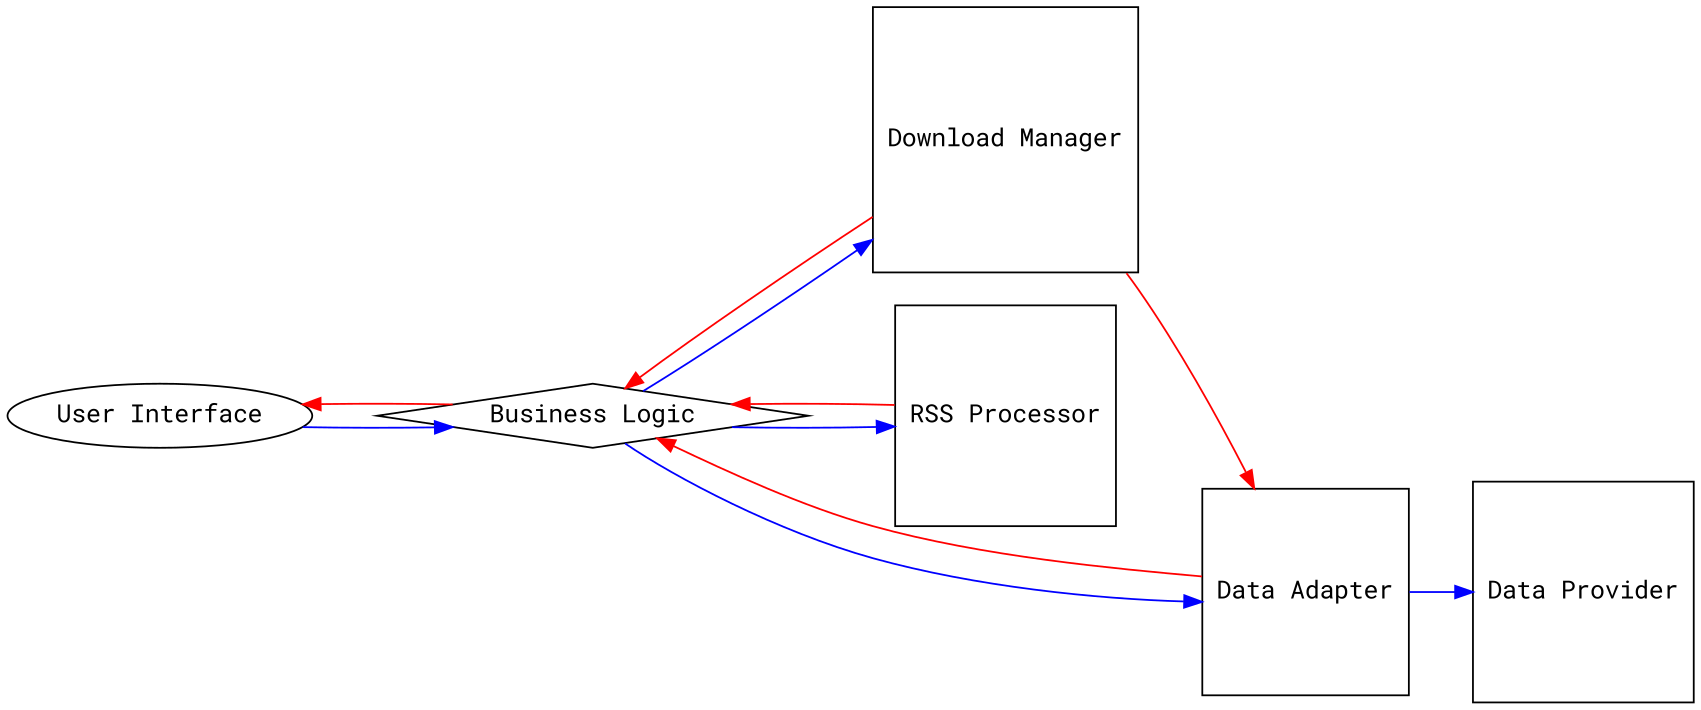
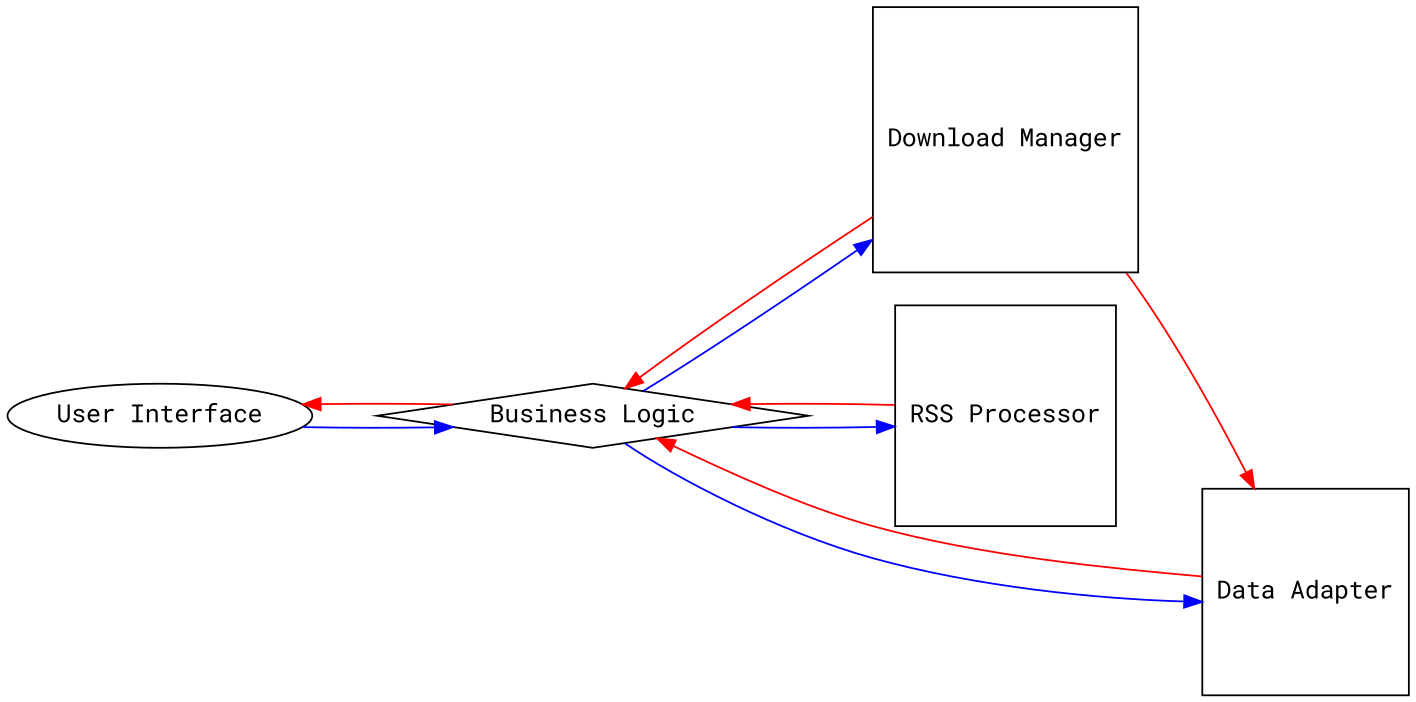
(1583, 592) -> none
